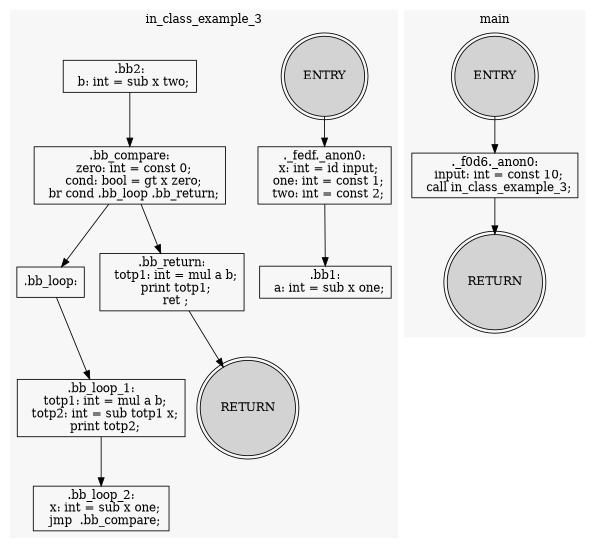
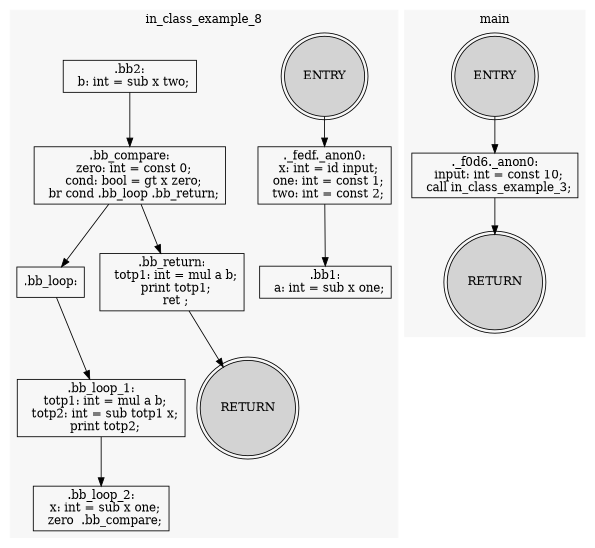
(204, 20) -> (204, 20)
(101, 509) -> (101, 509)
